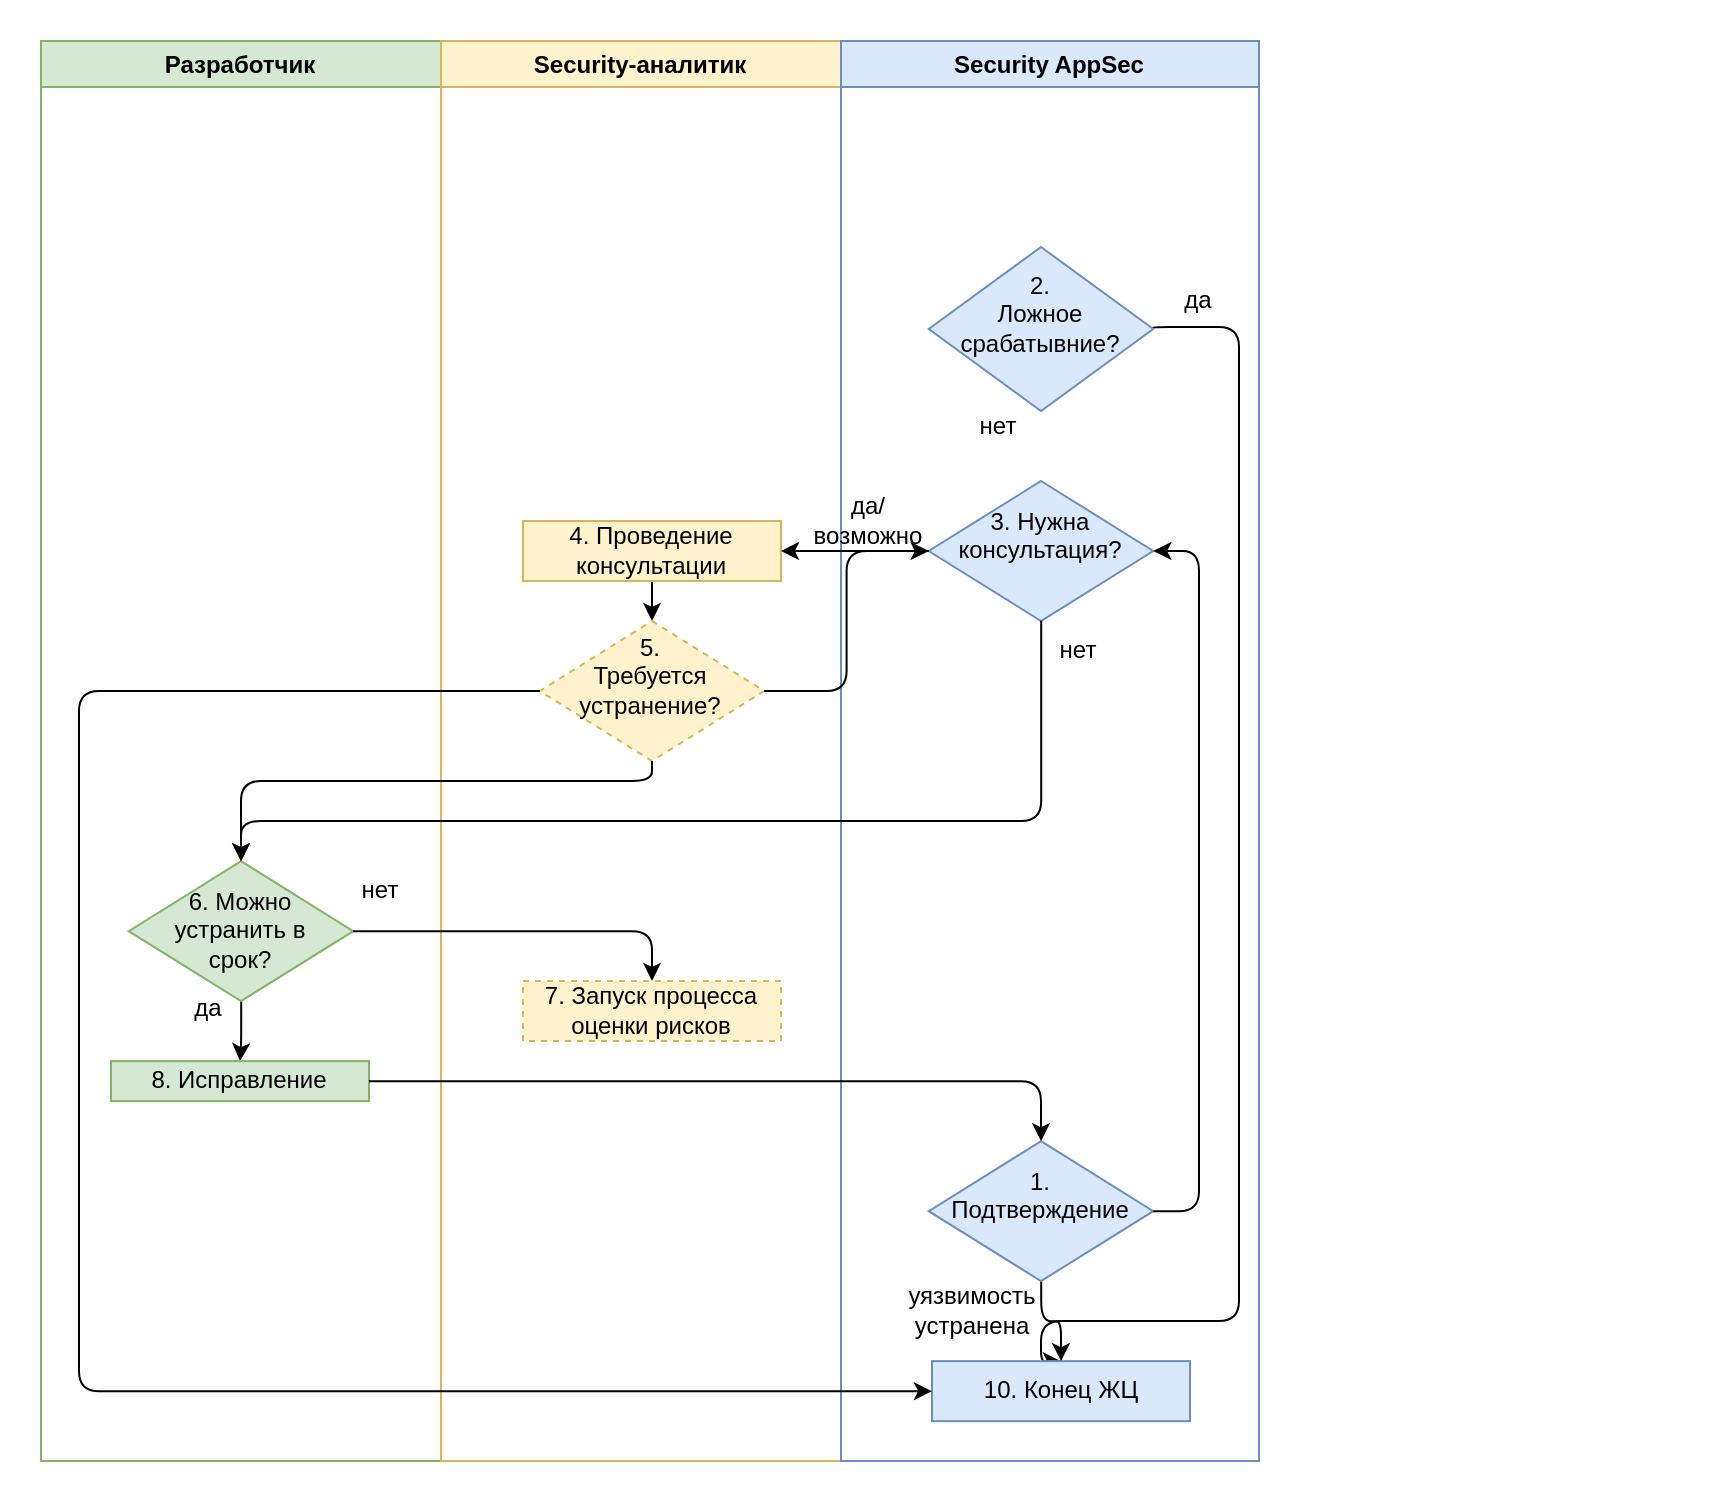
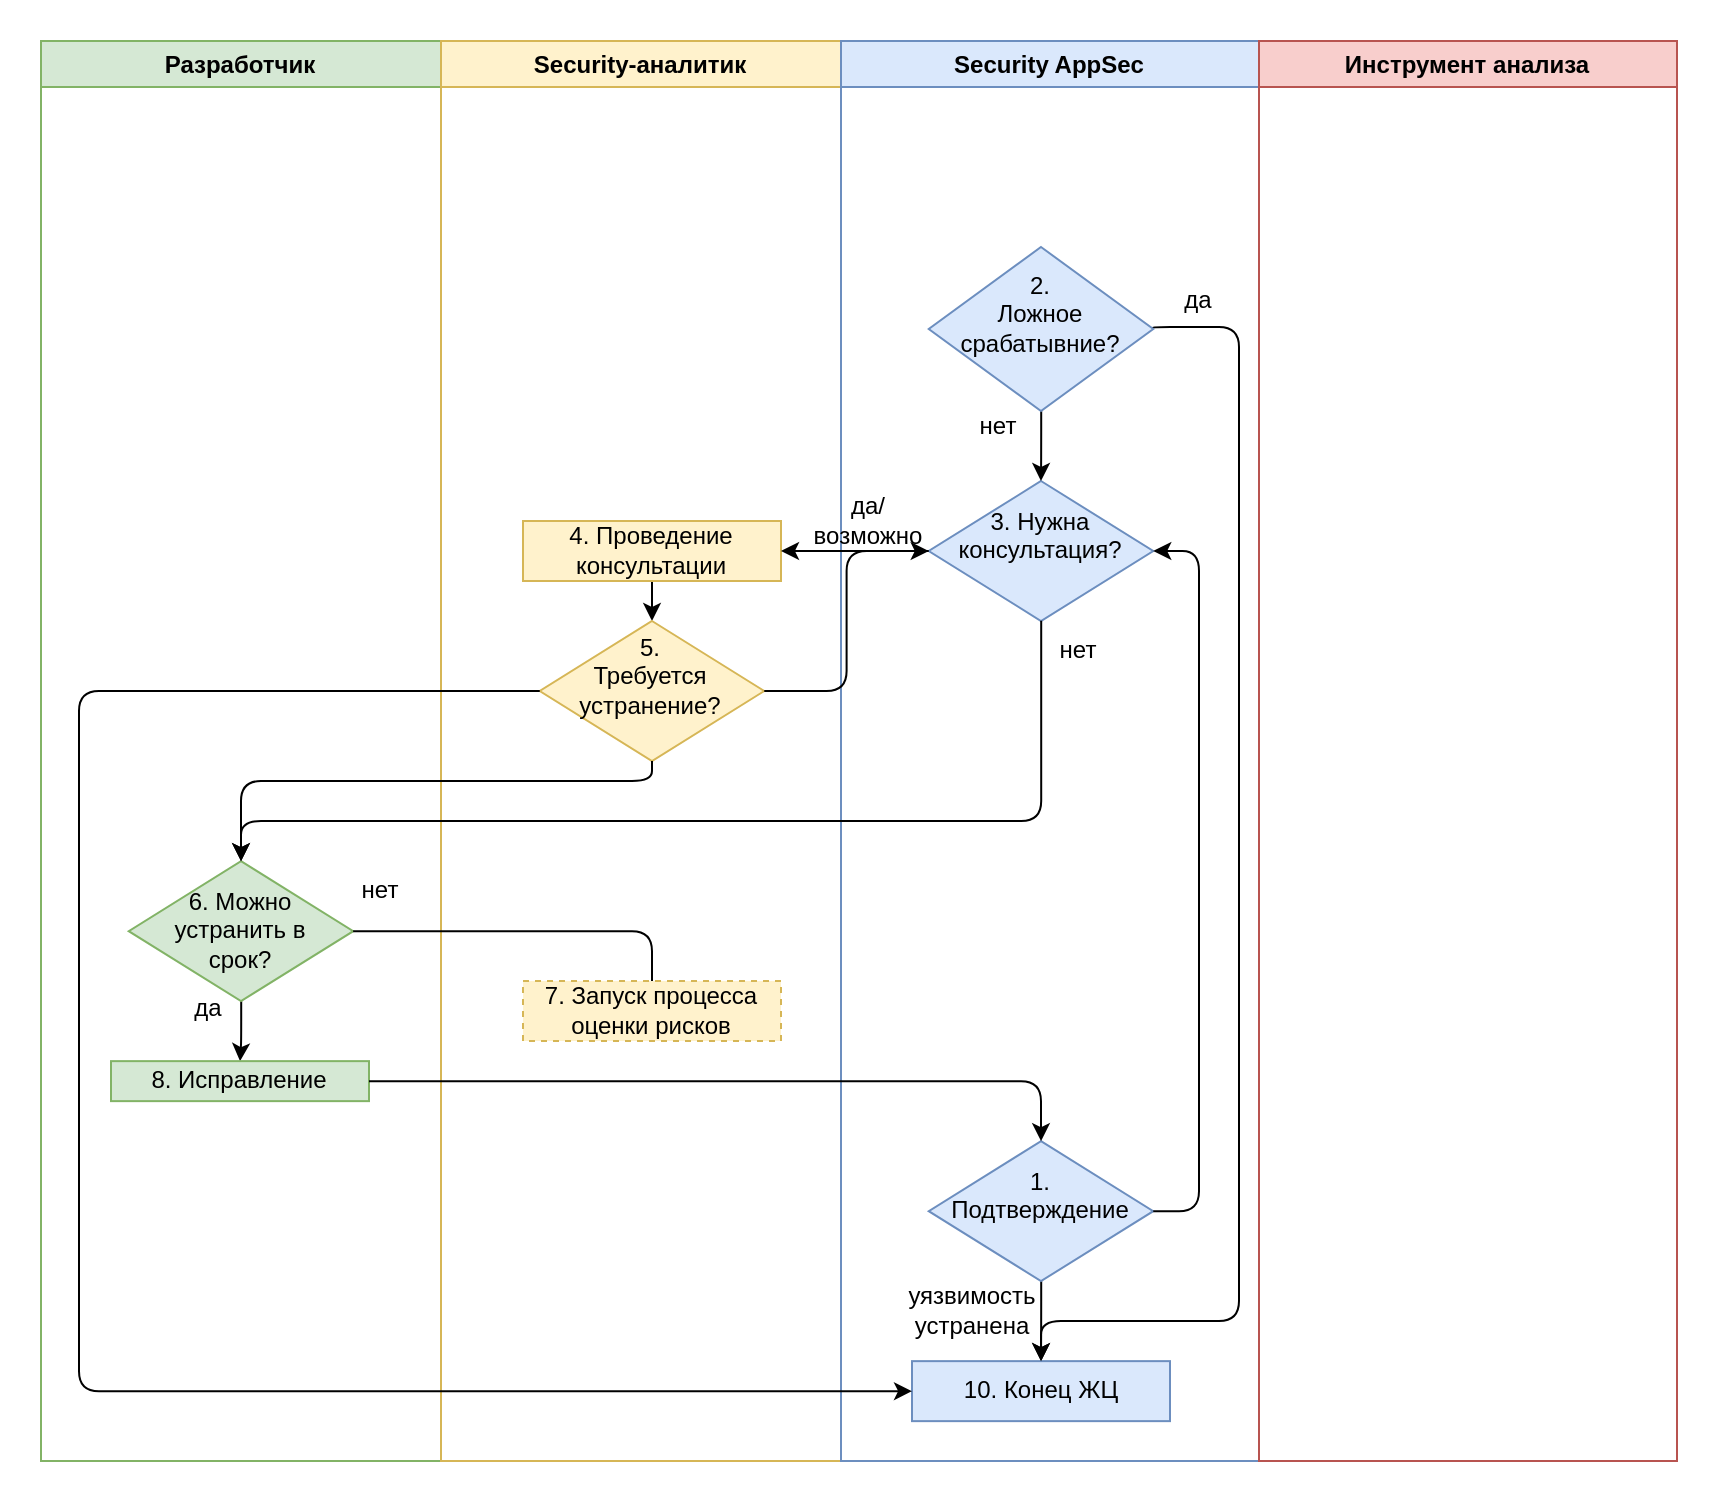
none -> (1041, 437)
(652, 691) -> (652, 691)
none -> (1468, 751)
(652, 966) -> (652, 972)
(1061, 1391) -> (1041, 1391)
